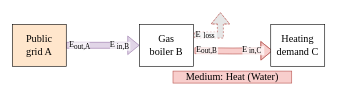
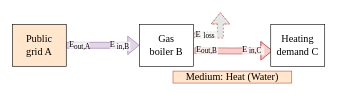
(233, 77) -> (233, 77)
